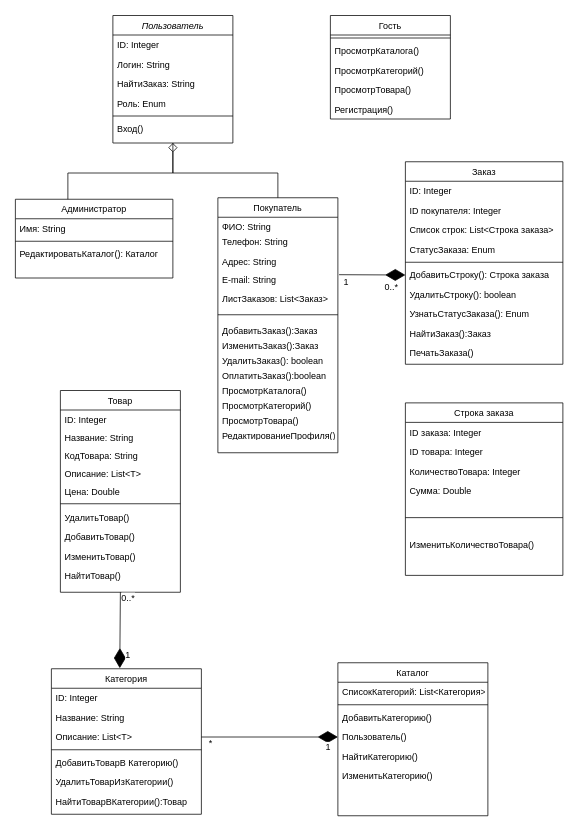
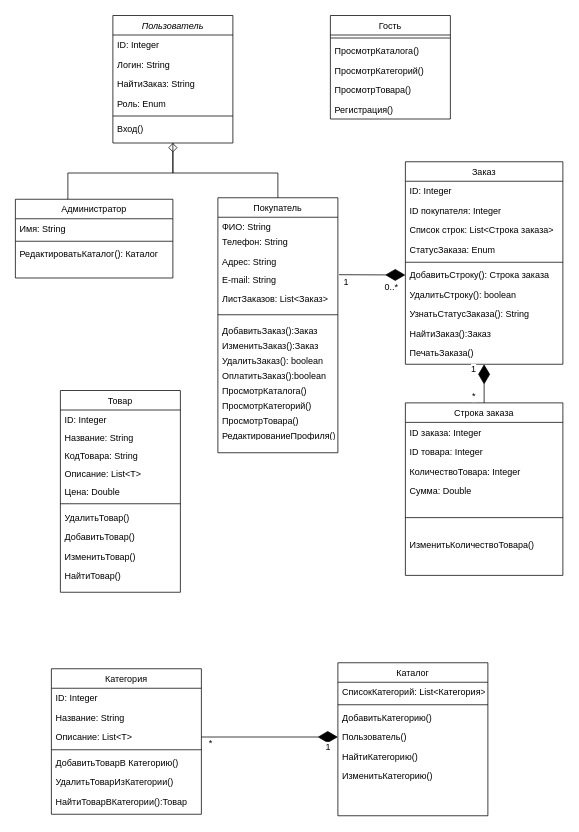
(473, 314) -> (477, 314)
none -> (484, 394)
(120, 607) -> none
